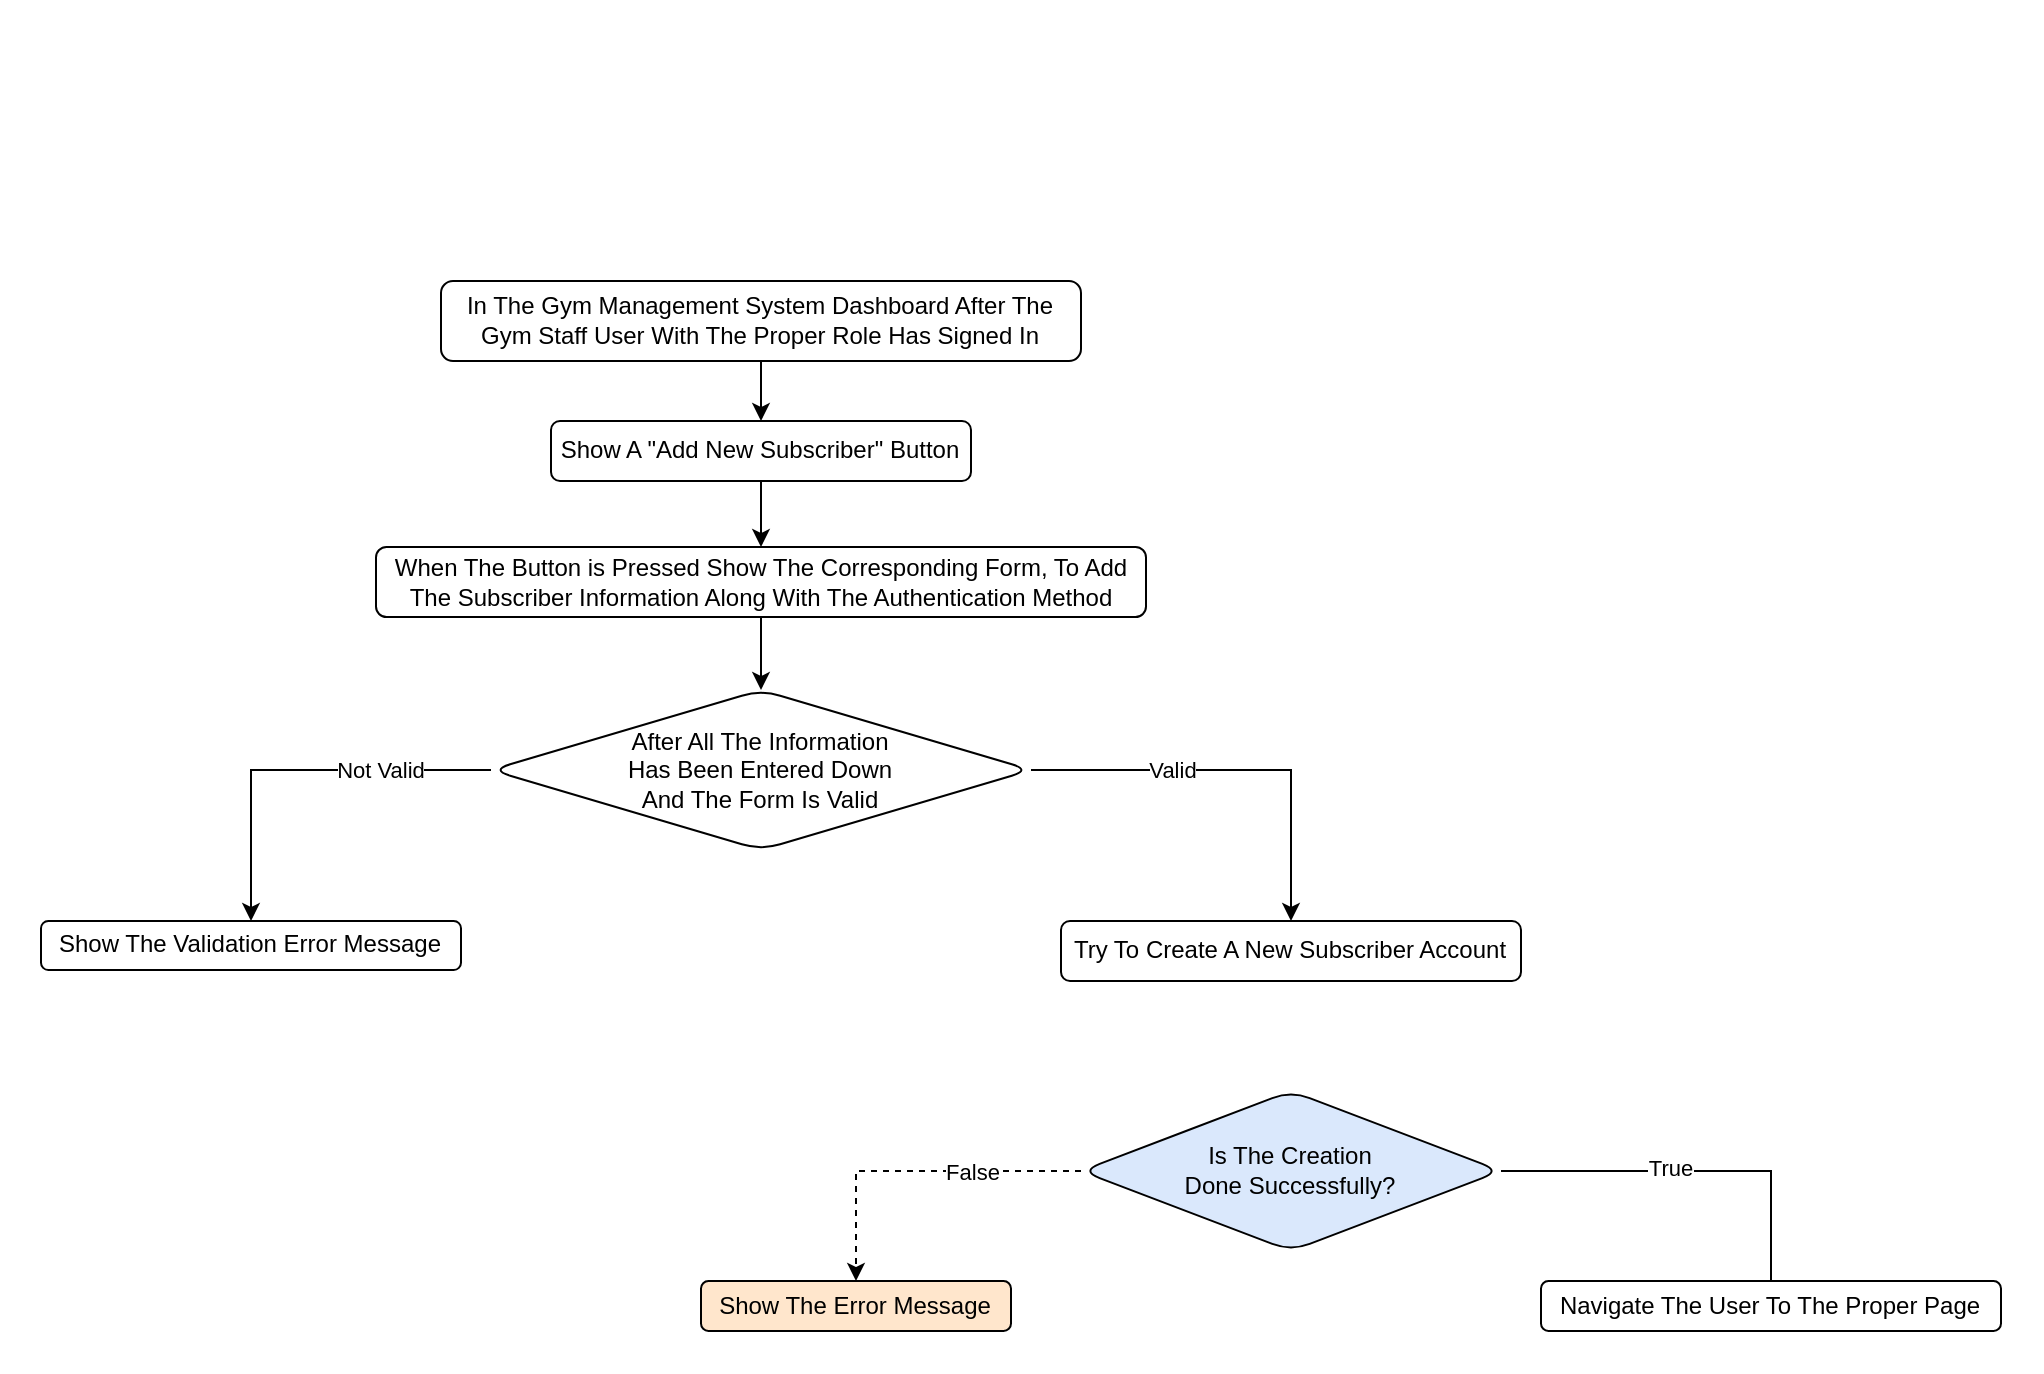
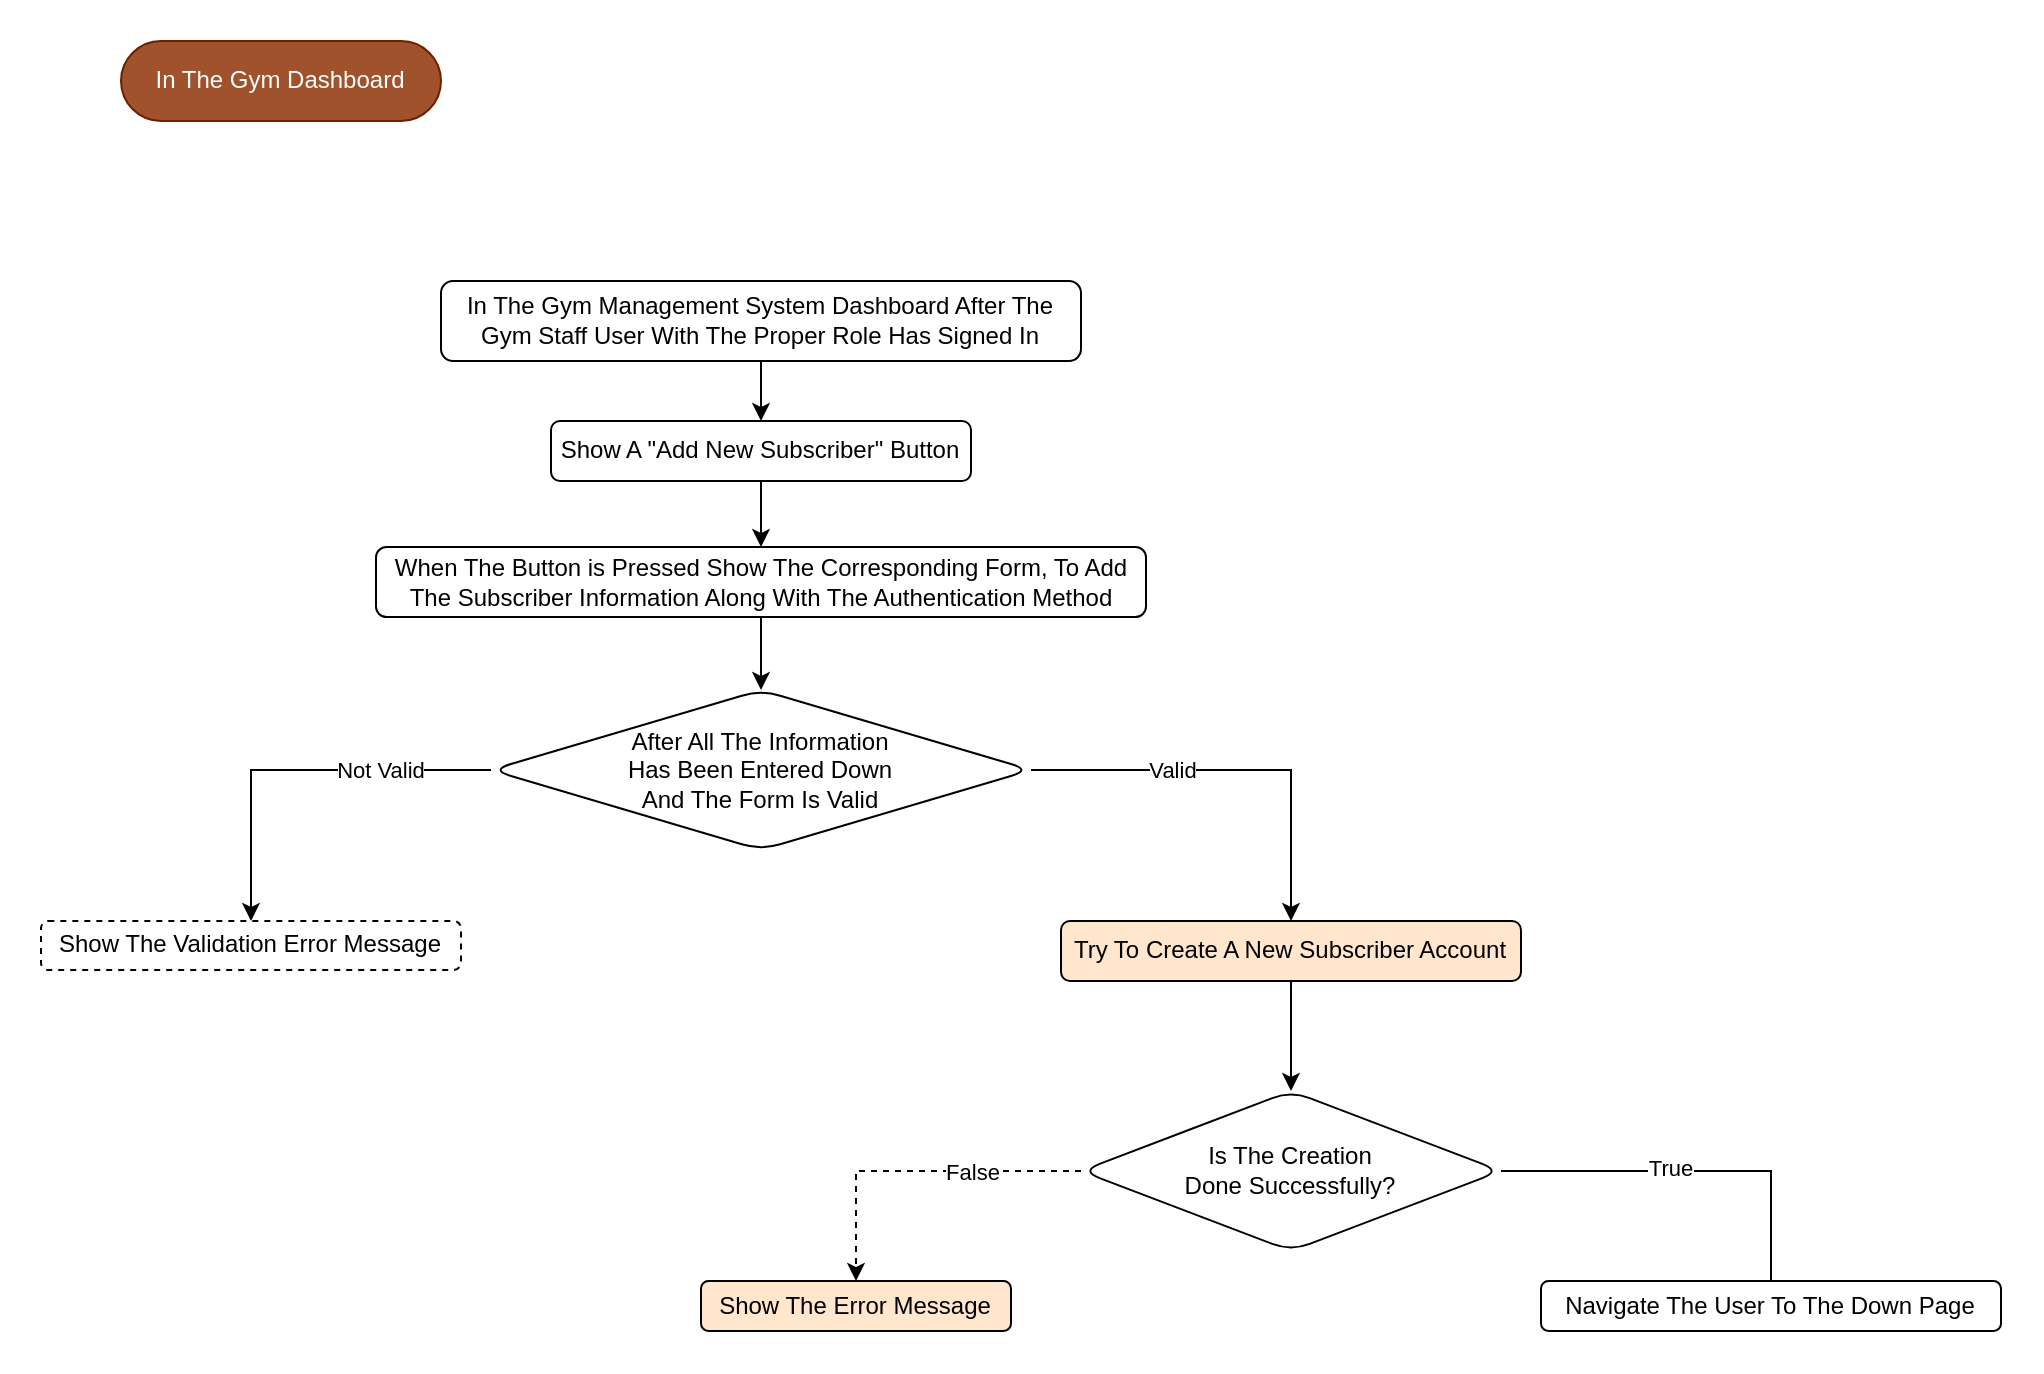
none -> (281, 81)
(251, 946) -> (251, 946)
(1291, 951) -> (1291, 951)
none -> (1291, 1029)
(1291, 1171) -> (1291, 1171)
(1771, 1307) -> (1771, 1307)
